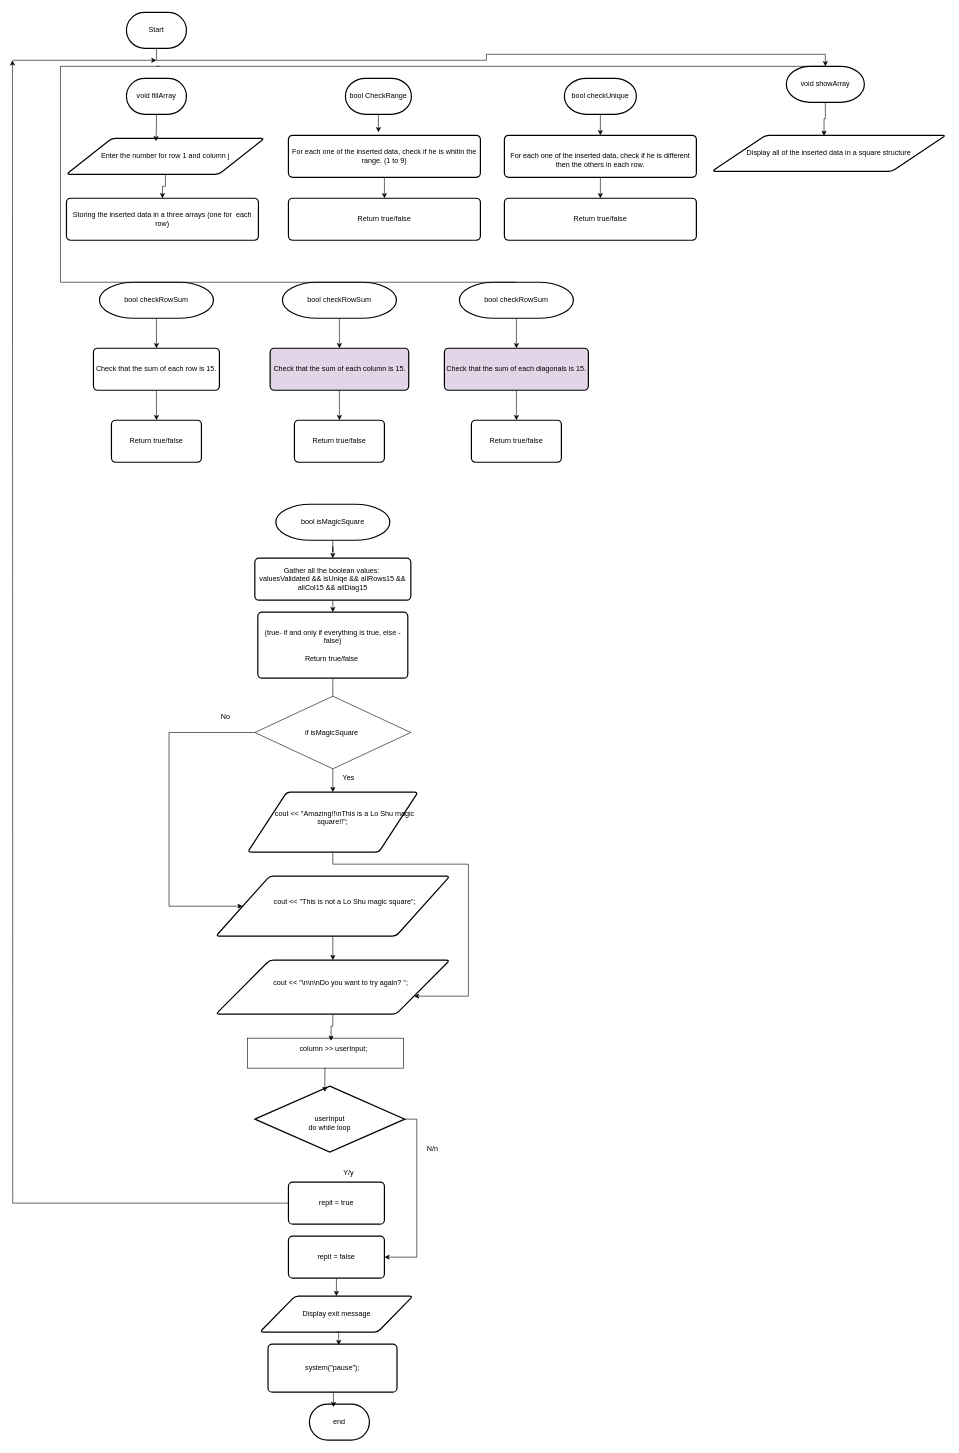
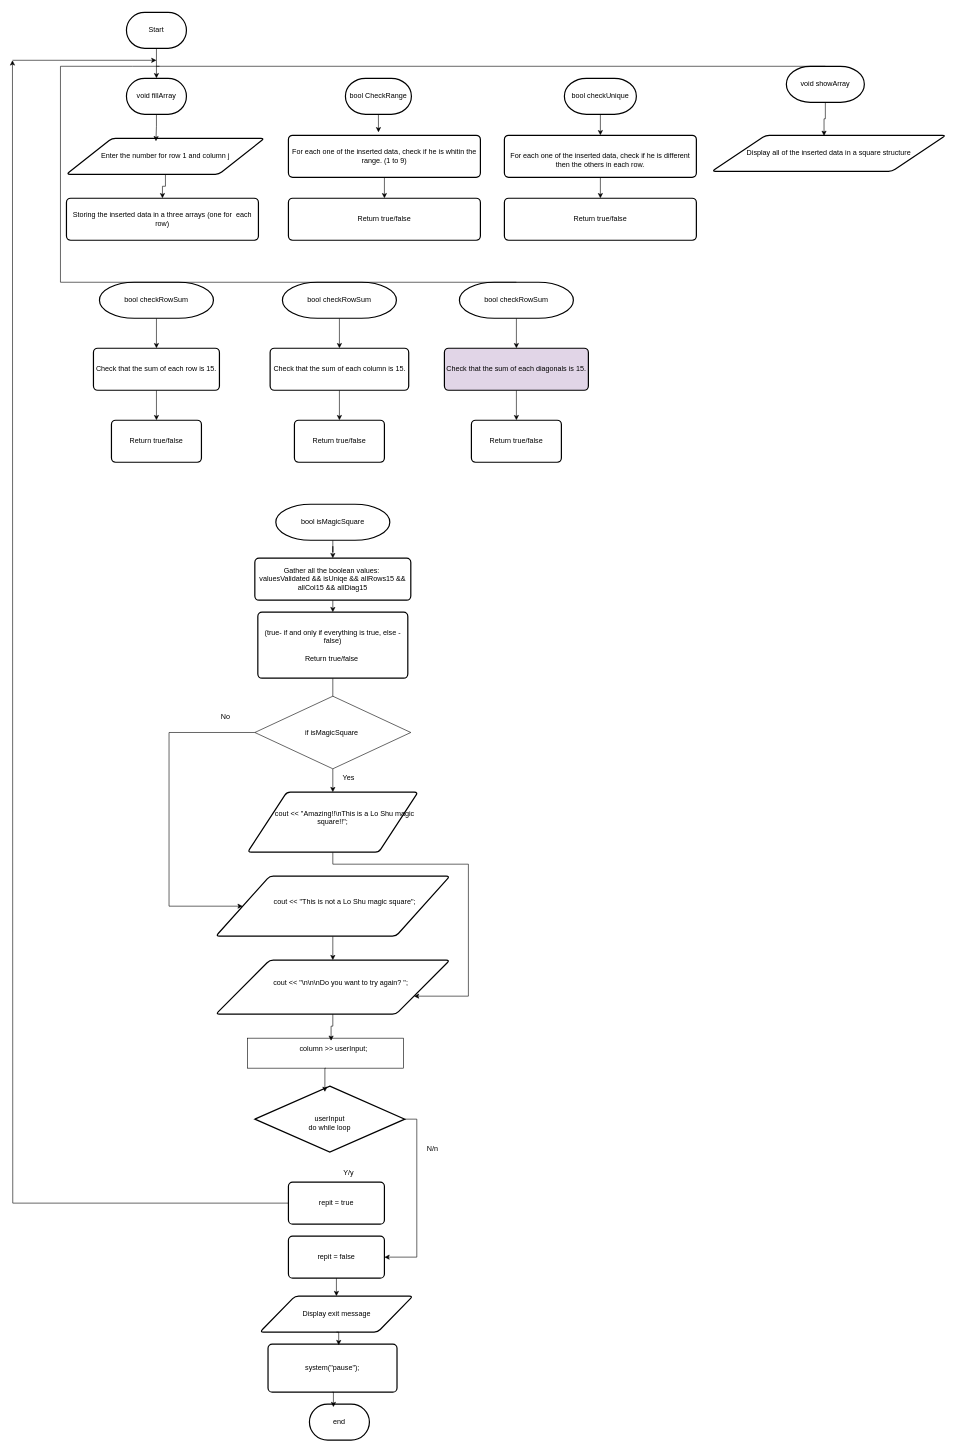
(825, 56) -> (156, 64)
(339, 369) -> (339, 369)
